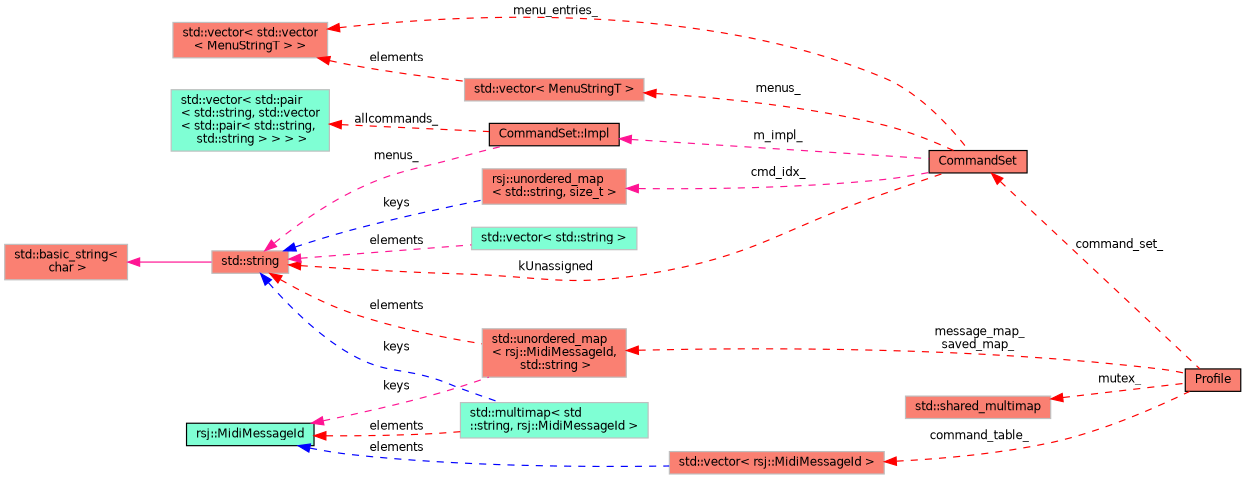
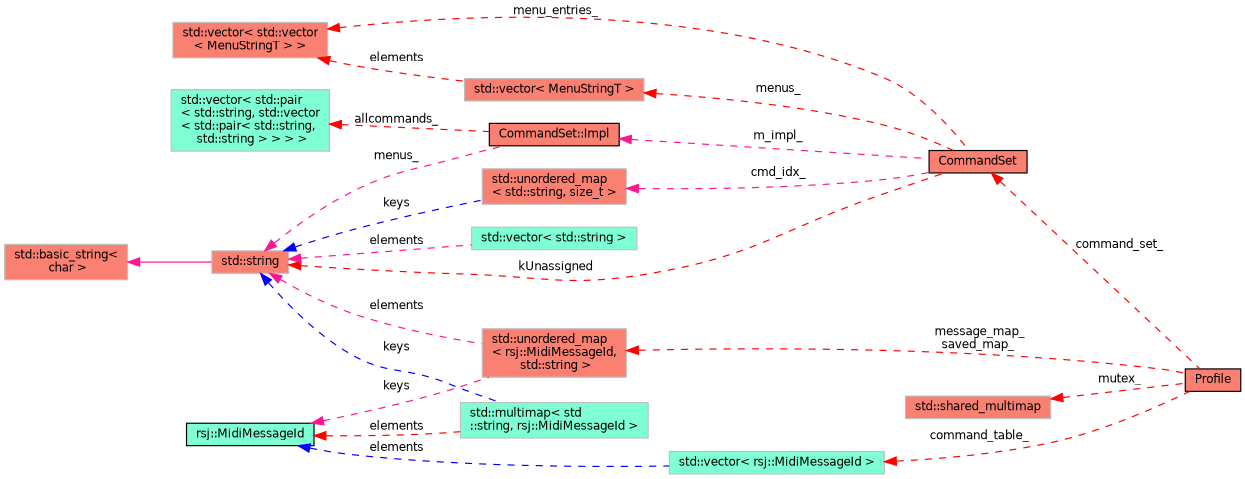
(554, 187) -> (554, 187)
(378, 321) -> (378, 321)
(777, 463) -> (777, 463)
